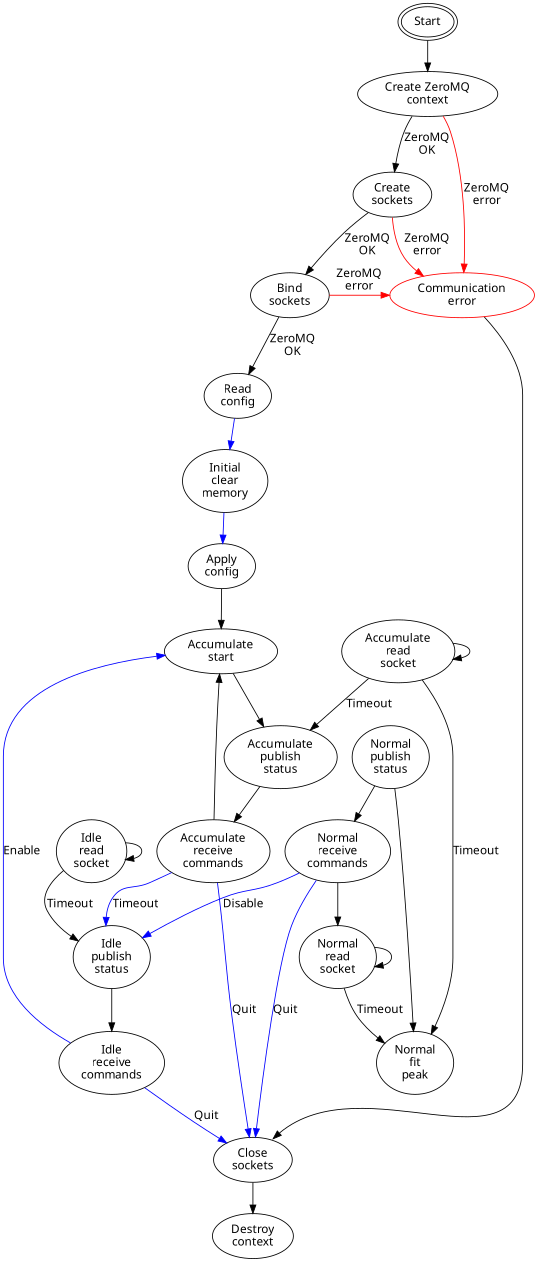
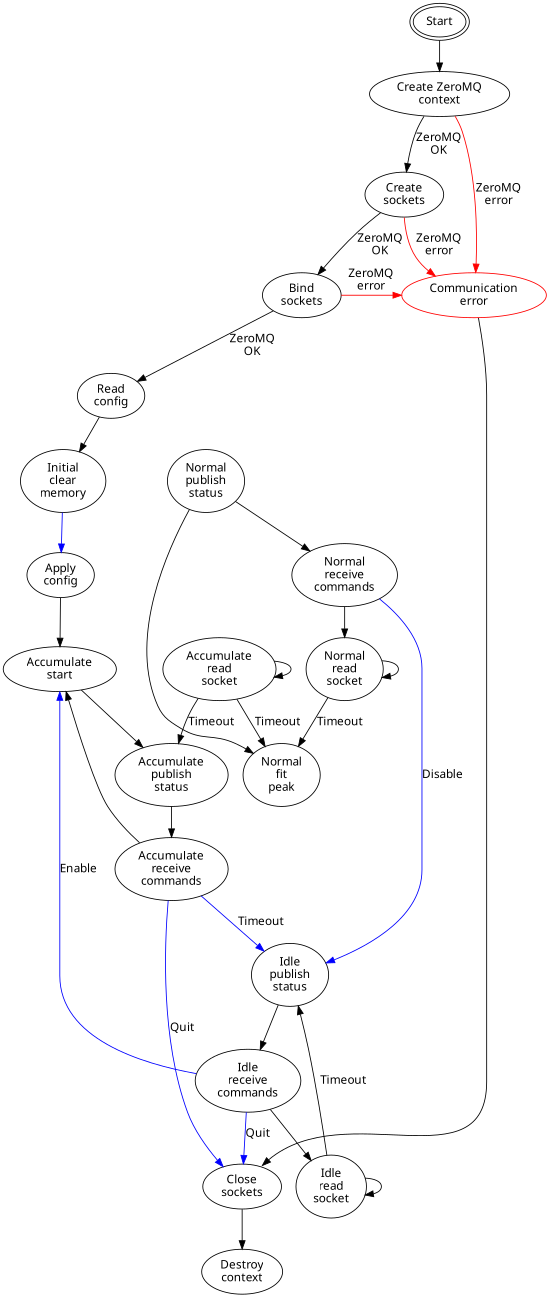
(233, 430) -> (92, 431)
(275, 1001) -> none
none -> (288, 1132)
